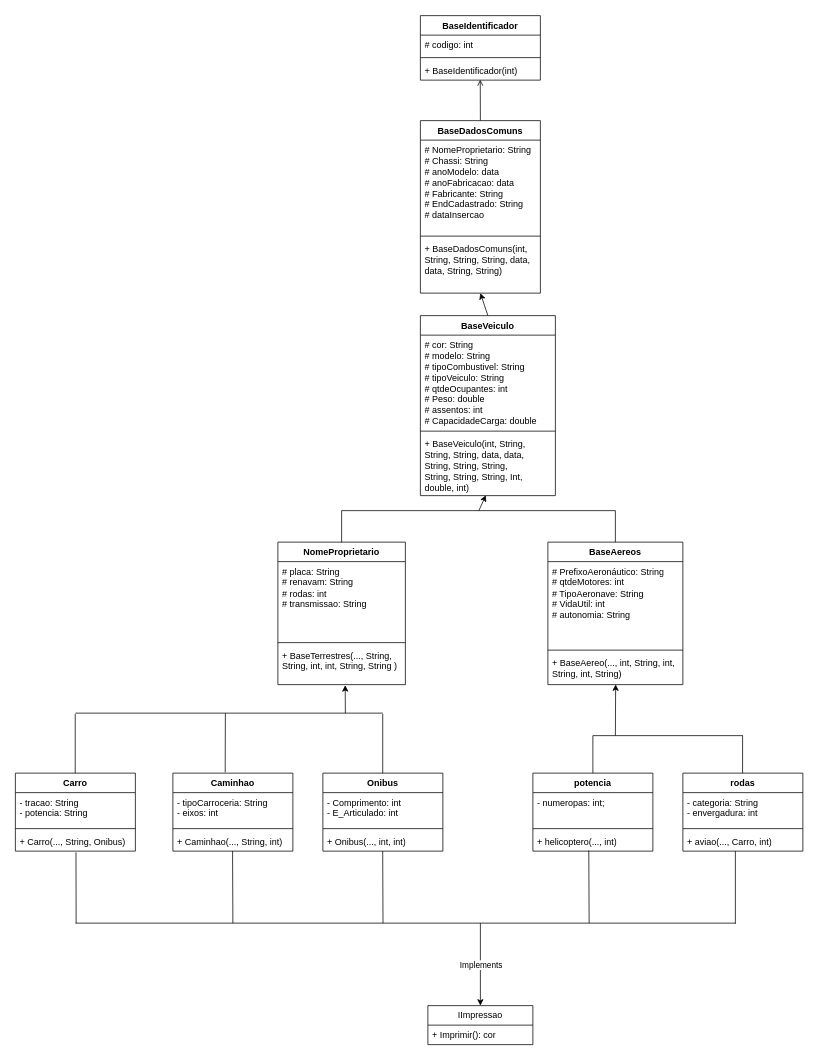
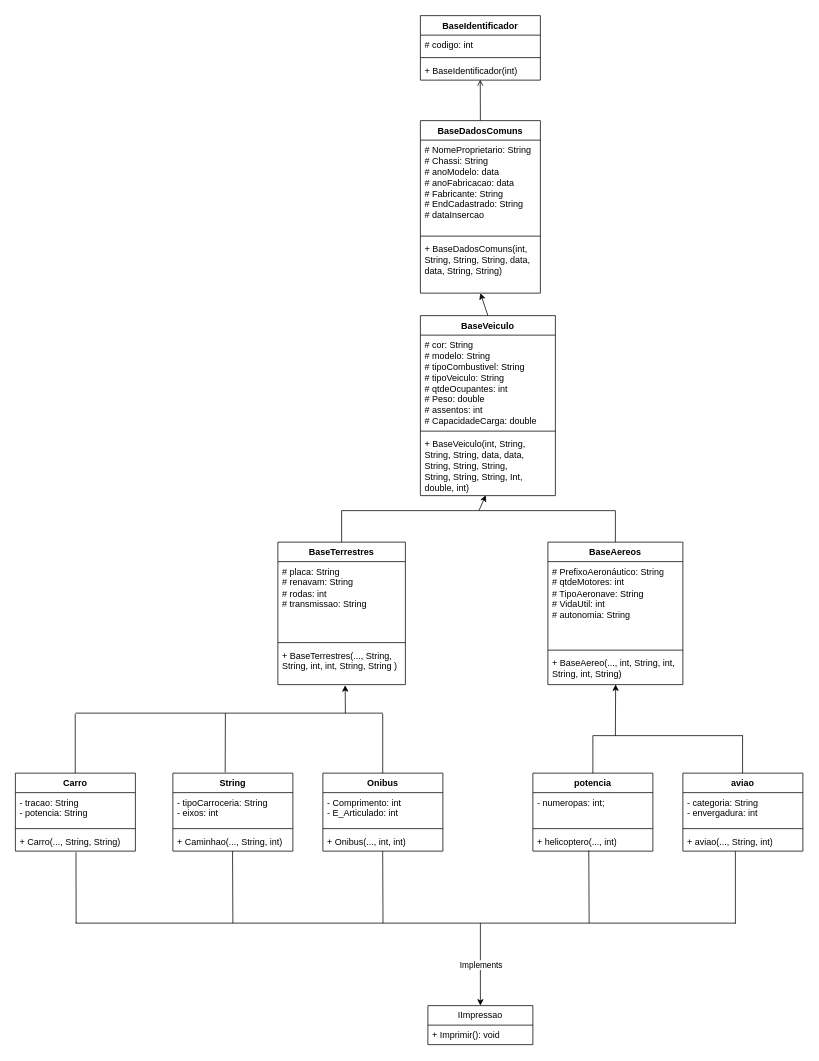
(342, 553) -> (342, 553)
(233, 784) -> (233, 784)
(743, 784) -> (743, 784)
(736, 842) -> (738, 842)
(76, 847) -> (76, 847)
(469, 1036) -> (471, 1036)
